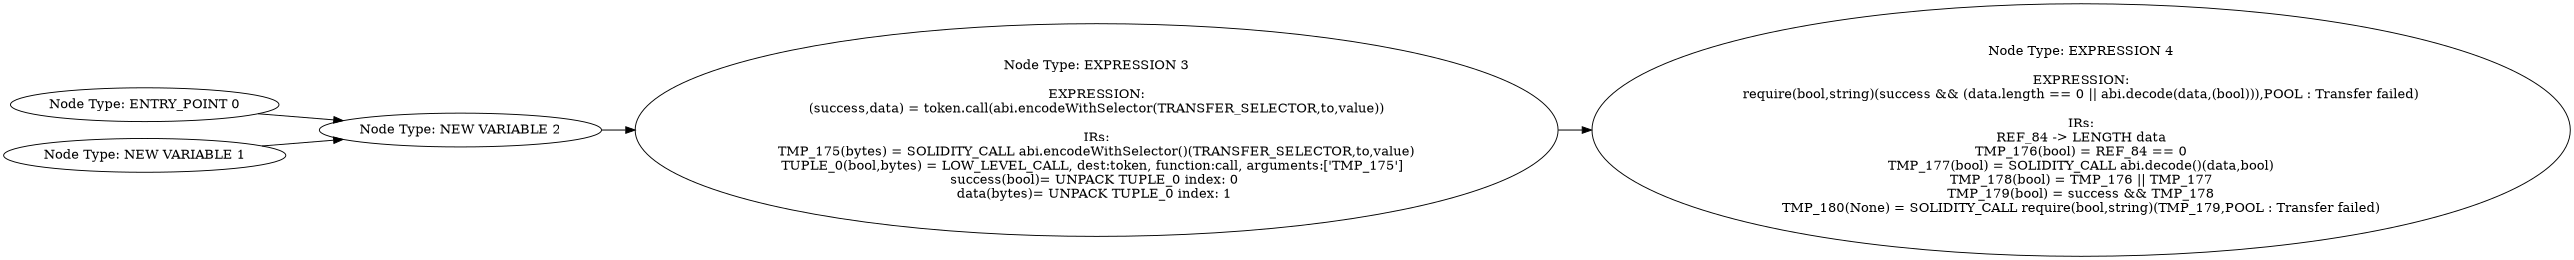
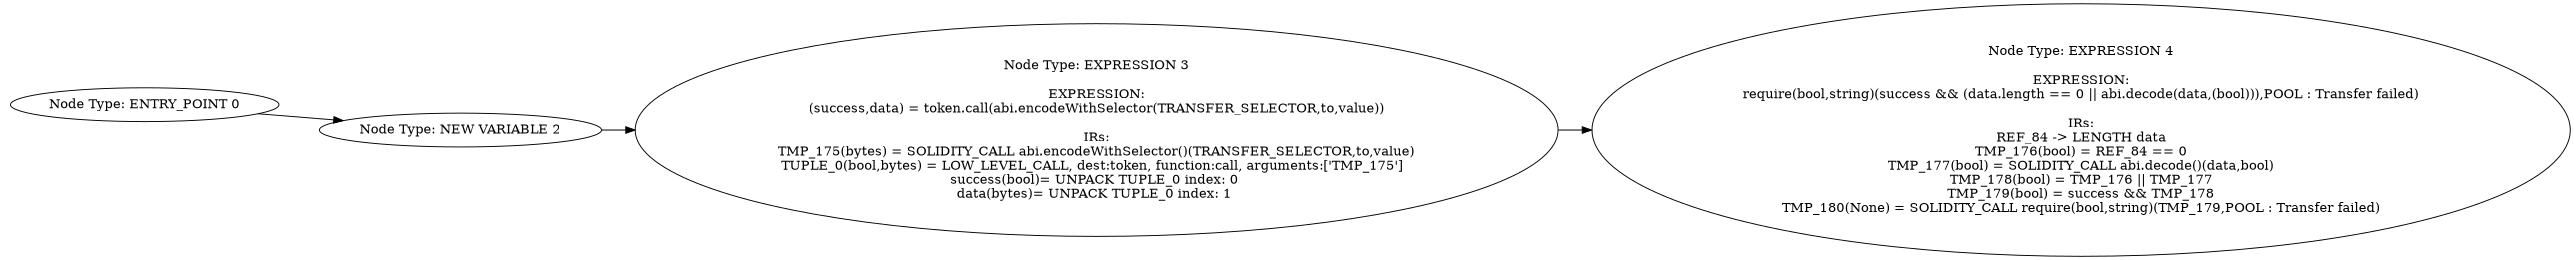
(145, 155) -> none
